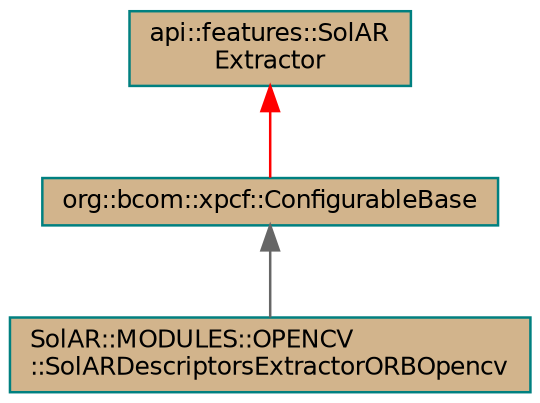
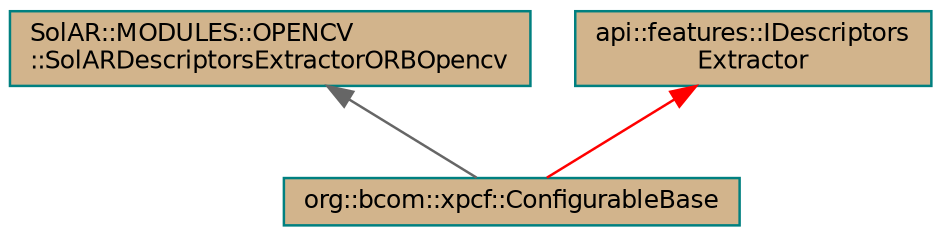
(270, 49) -> (753, 49)
(270, 284) -> (413, 139)
